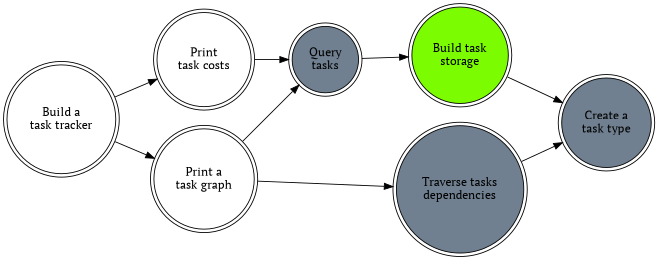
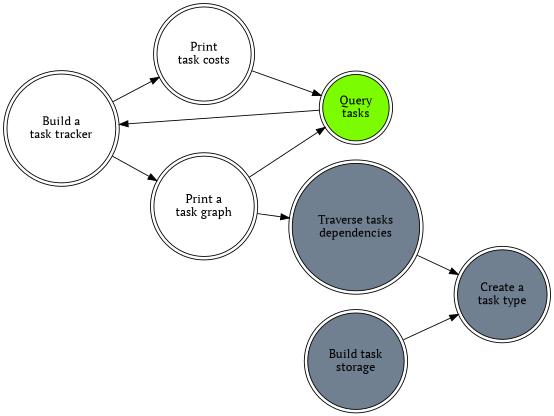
(460, 55) -> (356, 361)
(381, 58) -> (224, 117)
(325, 60) -> (356, 108)
